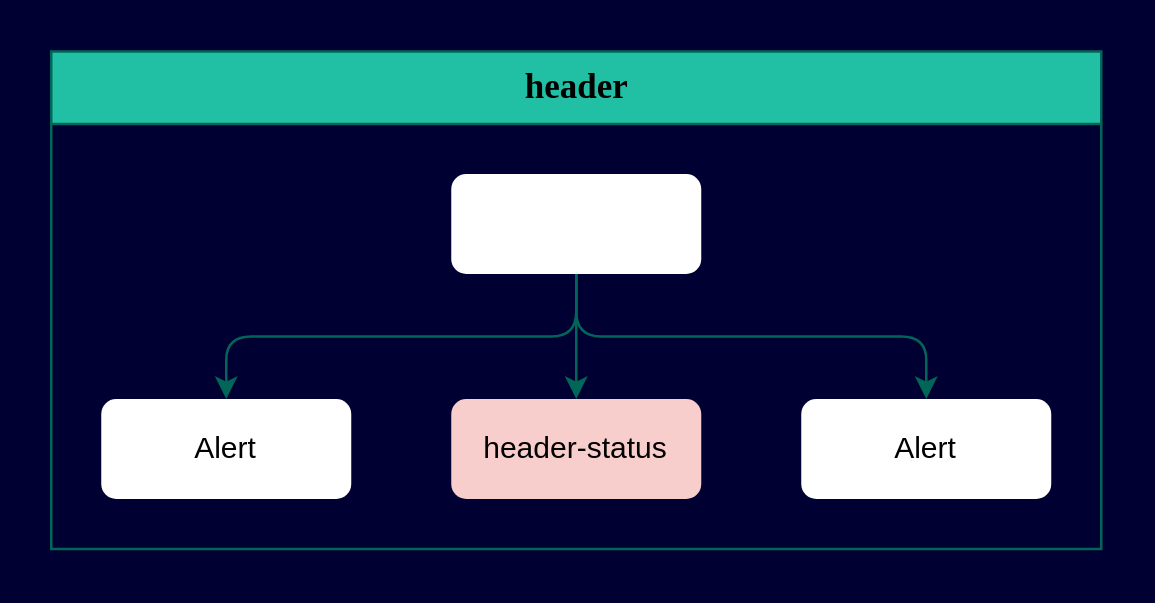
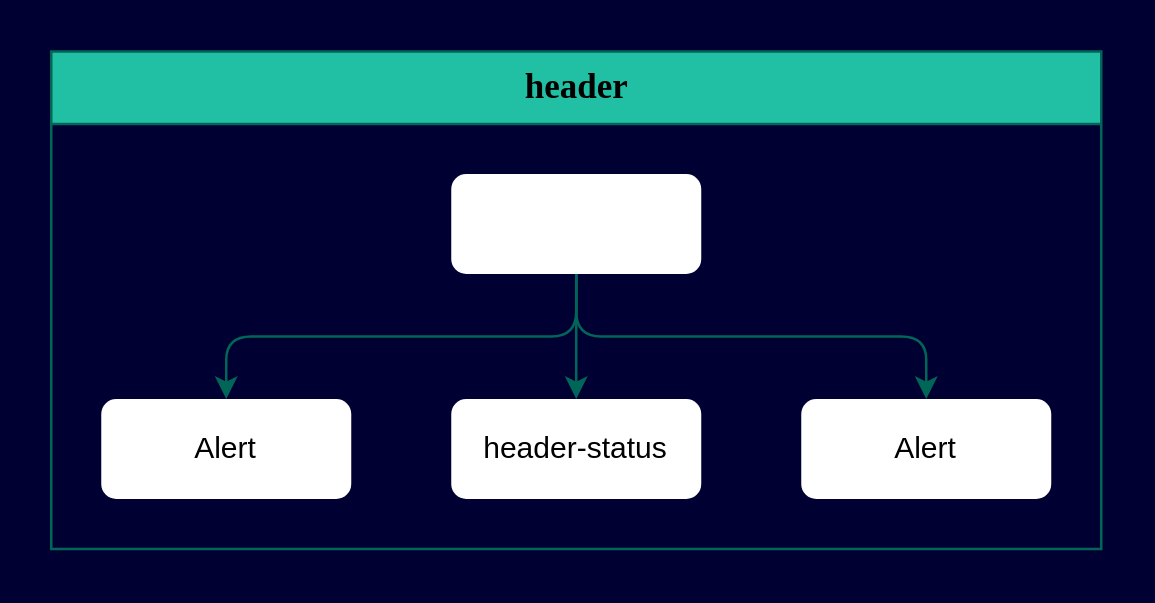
(576, 449) -> (576, 449)
